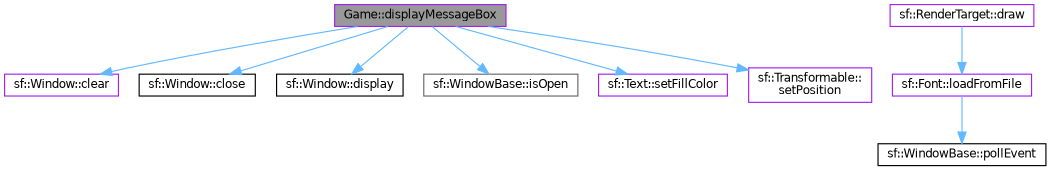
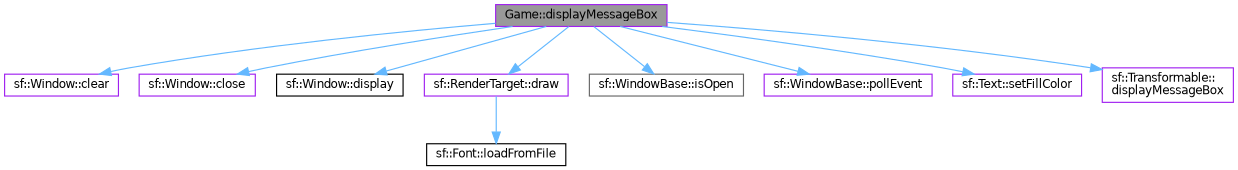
none -> (543, 47)
(197, 85) -> (197, 85)
(810, 85) -> (1168, 85)
(962, 85) -> (496, 155)
(962, 114) -> (709, 49)
(962, 155) -> (848, 85)
